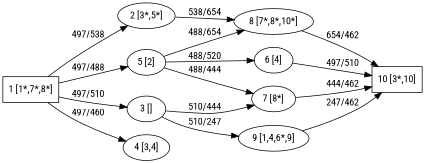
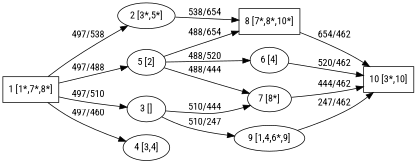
(274, 22) -> (269, 22)
(343, 63) -> (334, 63)
